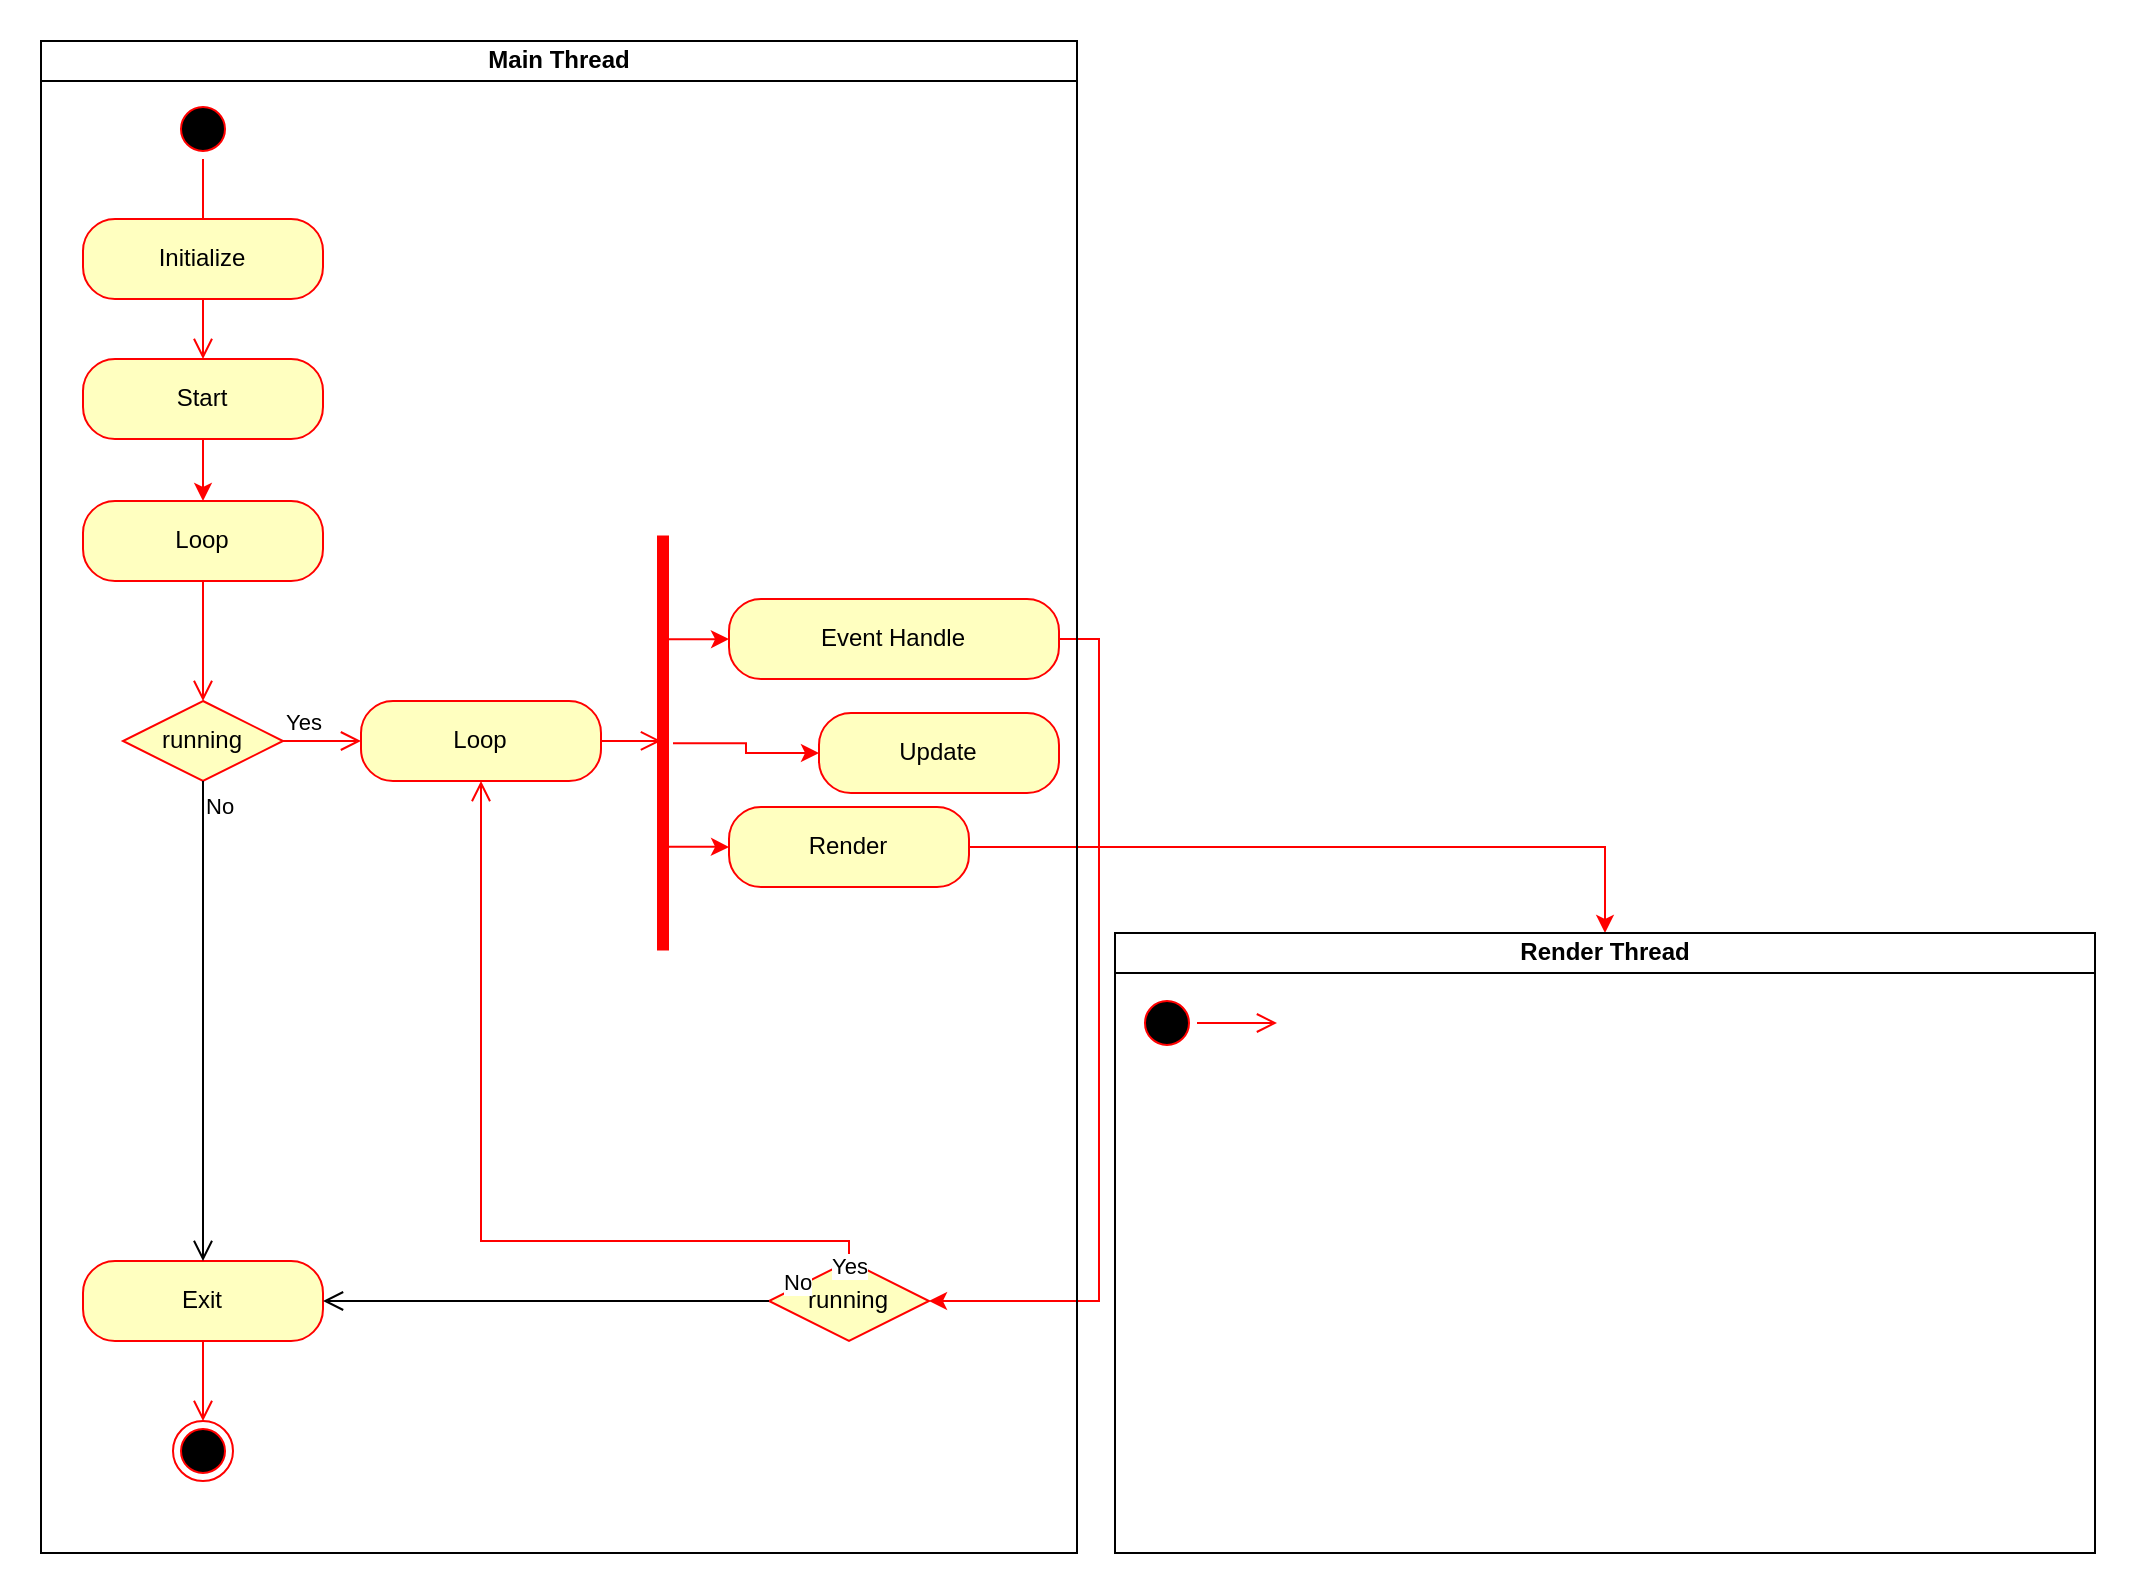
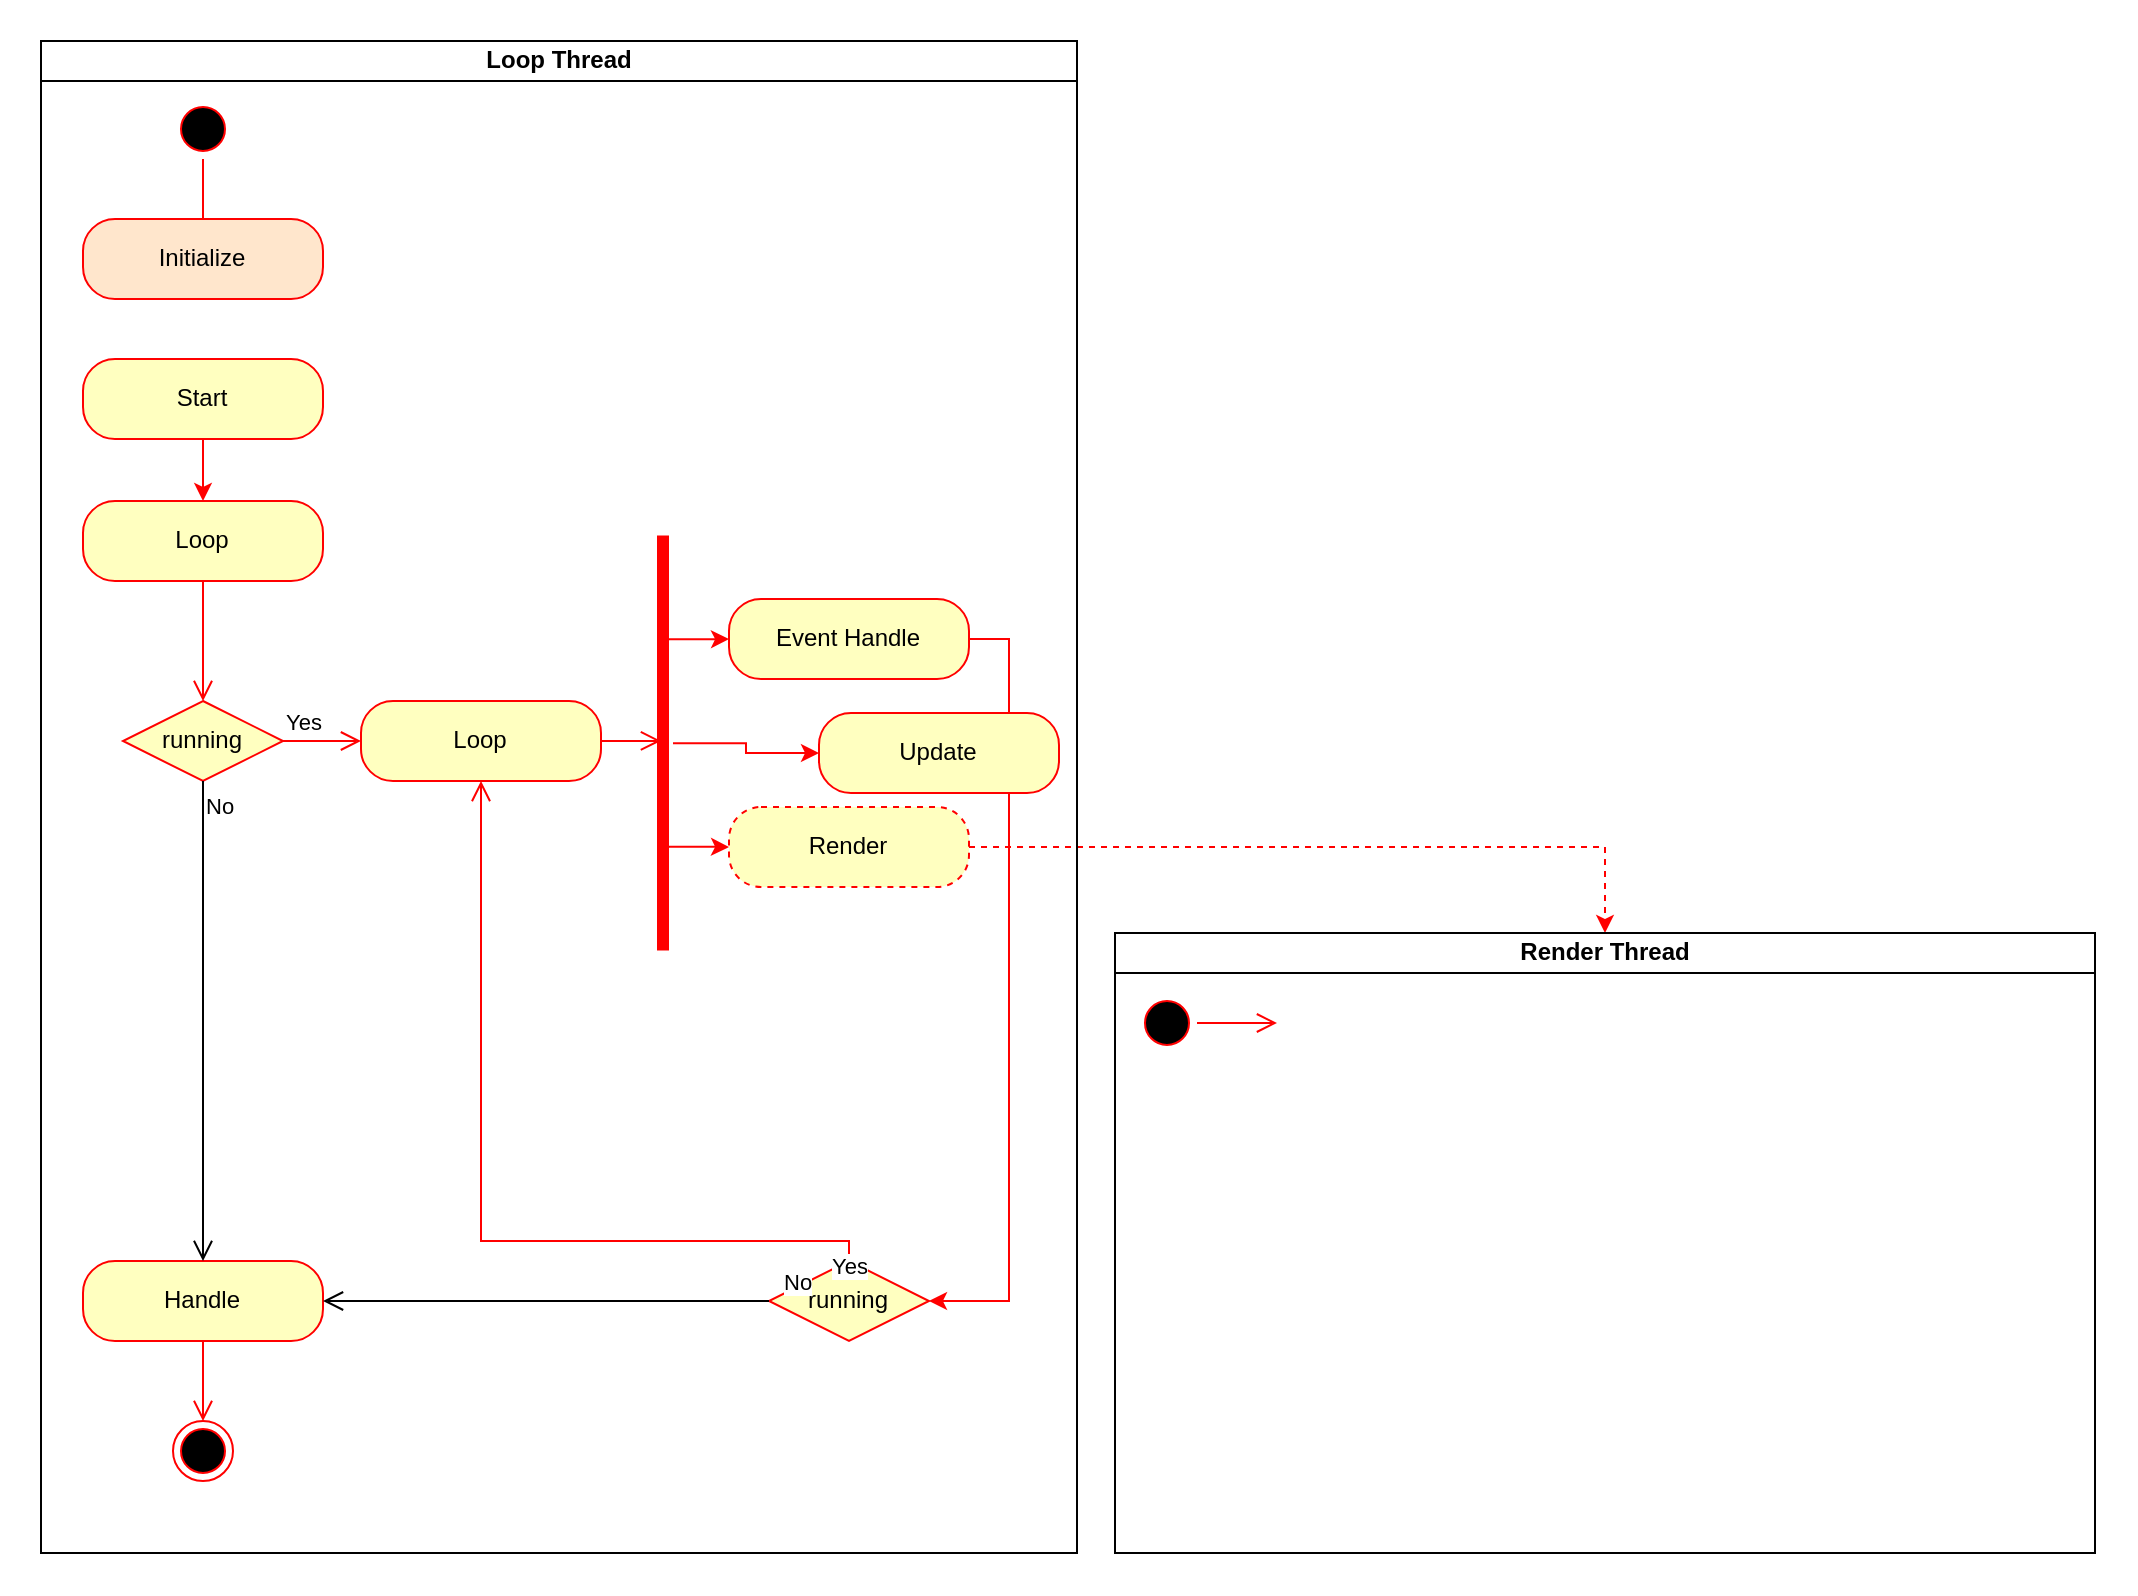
(560, 61) -> (560, 61)
(203, 259) -> (203, 259)
(203, 326) -> none
(894, 639) -> (849, 639)
(849, 847) -> (849, 847)
(1390, 847) -> (1390, 847)
(203, 1301) -> (203, 1301)
